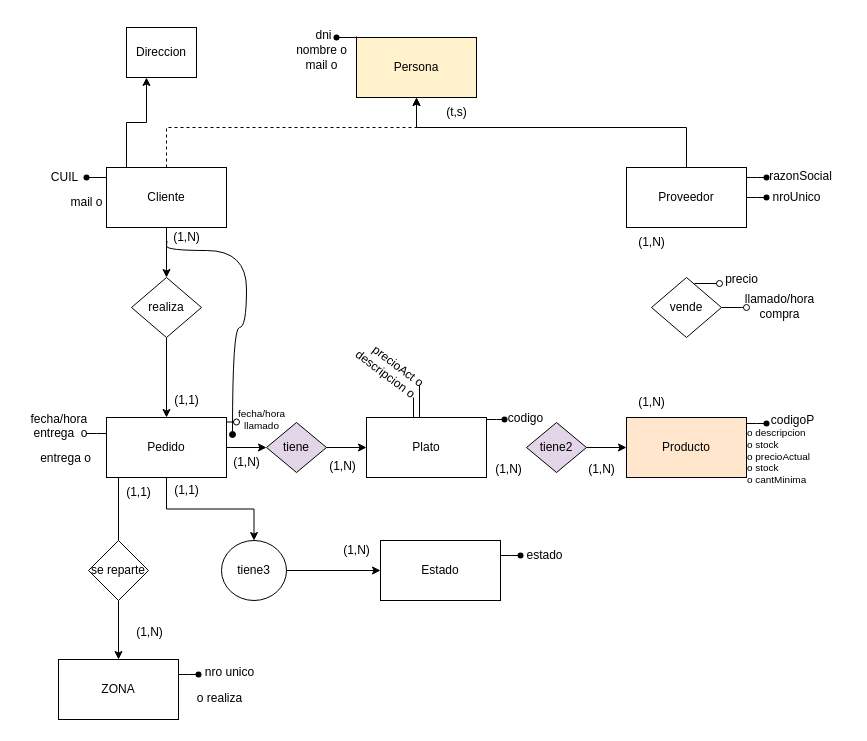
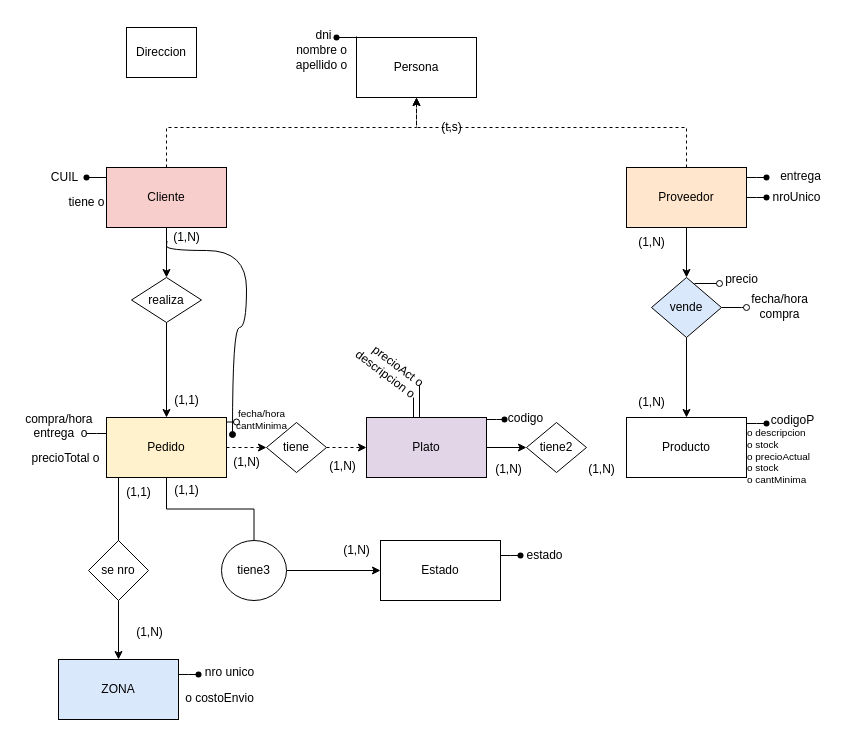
(322, 58) -> (322, 58)
(417, 68) -> (417, 68)
(457, 113) -> (452, 128)
(133, 123) -> none
(572, 128) -> (572, 128)
(801, 177) -> (801, 177)
(167, 198) -> (167, 198)
(687, 198) -> (687, 198)
(87, 203) -> (87, 203)
none -> (687, 249)
(780, 307) -> (780, 307)
(167, 308) -> (167, 300)
(687, 308) -> (687, 308)
none -> (687, 374)
(262, 420) -> (262, 420)
(61, 434) -> (61, 434)
(167, 448) -> (167, 448)
(243, 448) -> (243, 448)
(297, 448) -> (297, 448)
(343, 448) -> (343, 448)
(427, 448) -> (427, 448)
none -> (503, 448)
(557, 448) -> (557, 448)
(603, 448) -> none
(687, 448) -> (687, 448)
(66, 459) -> (66, 459)
(254, 532) -> (254, 534)
(119, 571) -> (119, 571)
(119, 690) -> (119, 690)
(220, 699) -> (220, 699)
